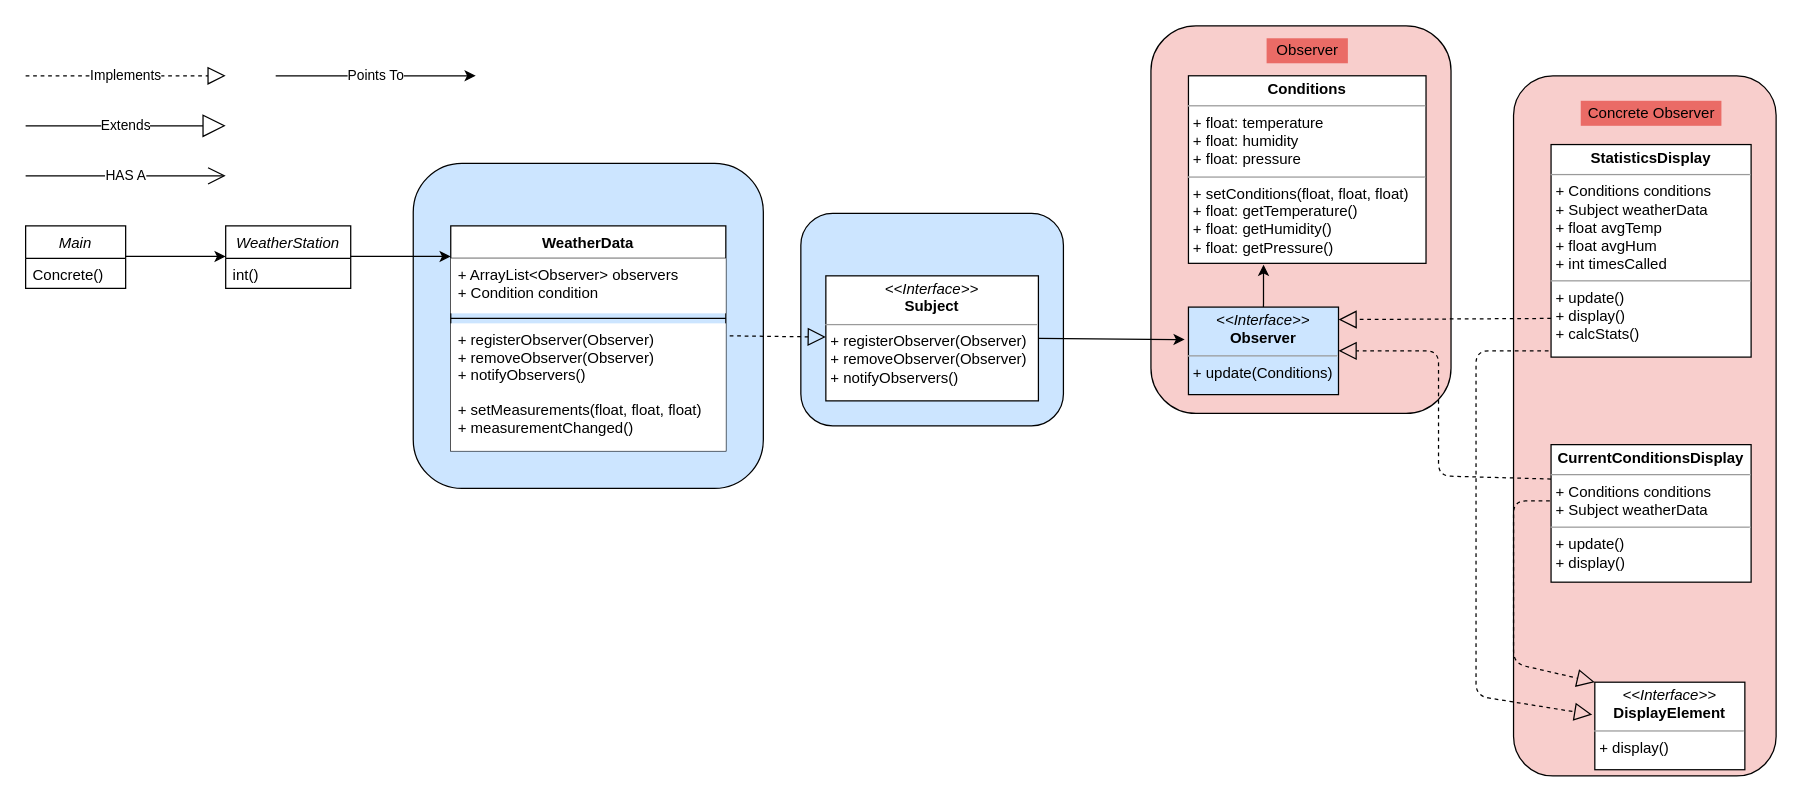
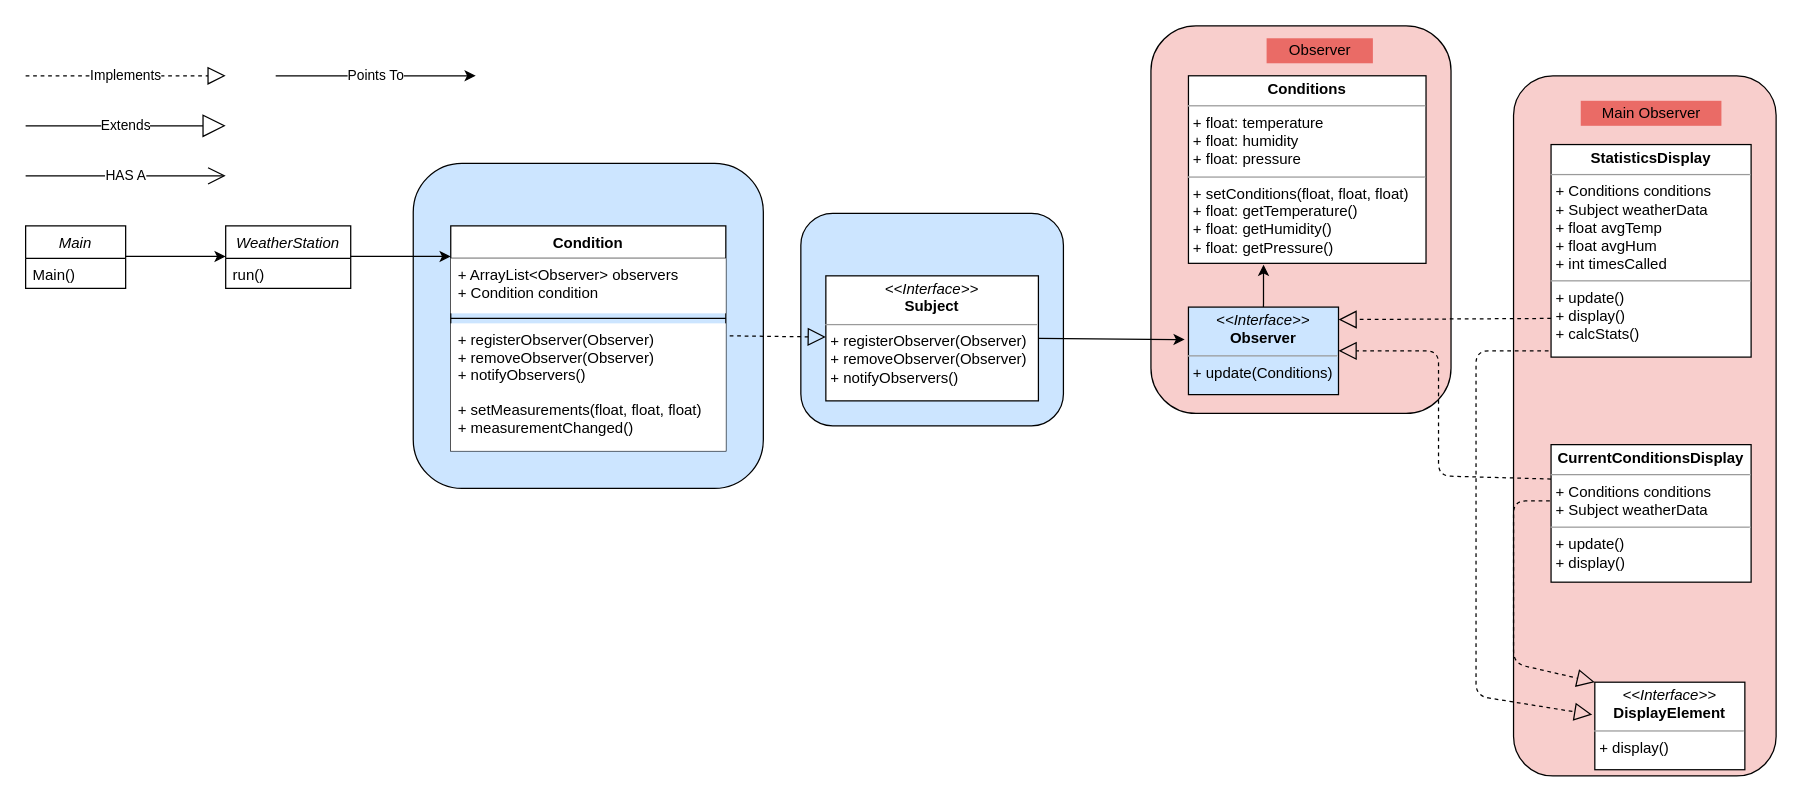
(1307, 51) -> (1319, 51)
(1651, 113) -> (1651, 113)
(588, 243) -> (588, 243)
(75, 275) -> (56, 275)
(252, 275) -> (254, 275)
